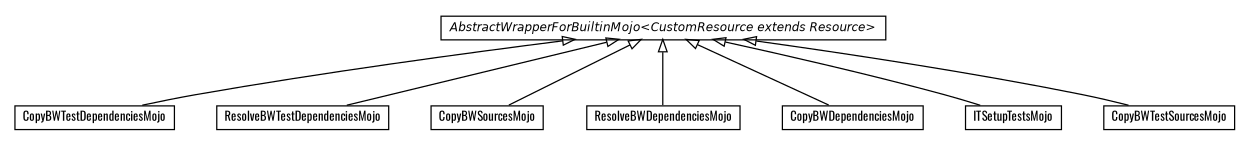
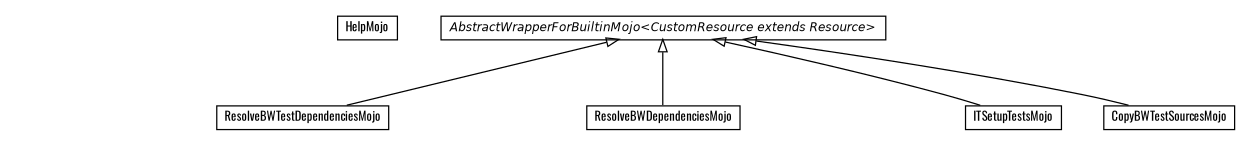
none -> (368, 27)
(95, 117) -> none
(487, 117) -> none
(852, 117) -> none
